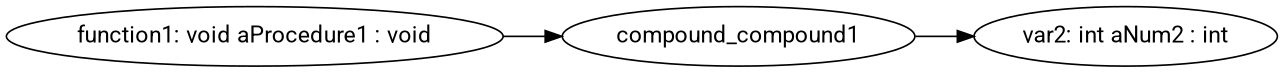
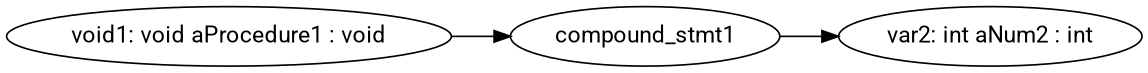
(255, 36) -> (229, 36)
(739, 36) -> (645, 36)
